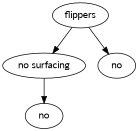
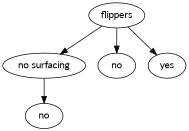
none -> (167, 66)
